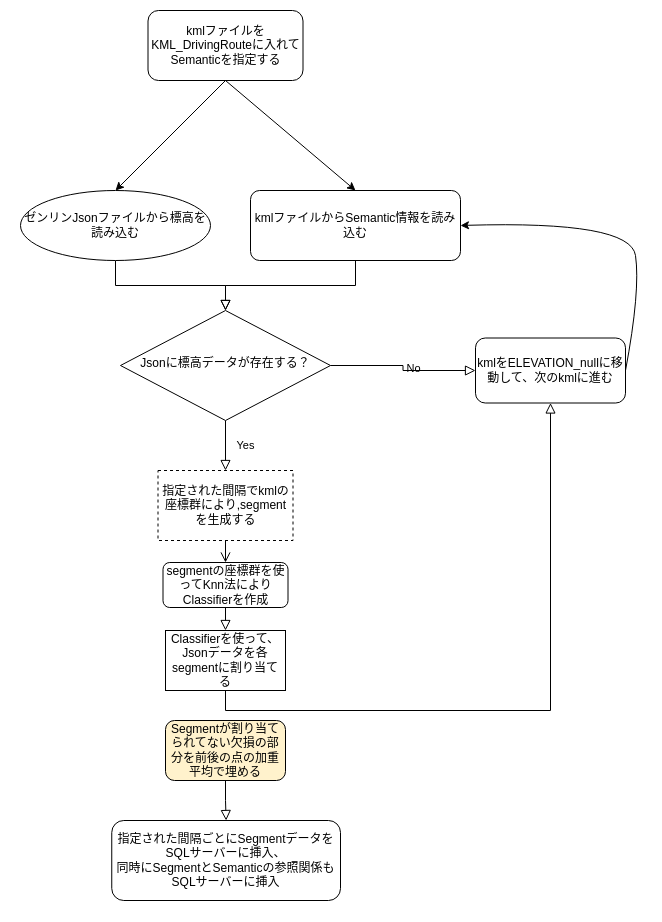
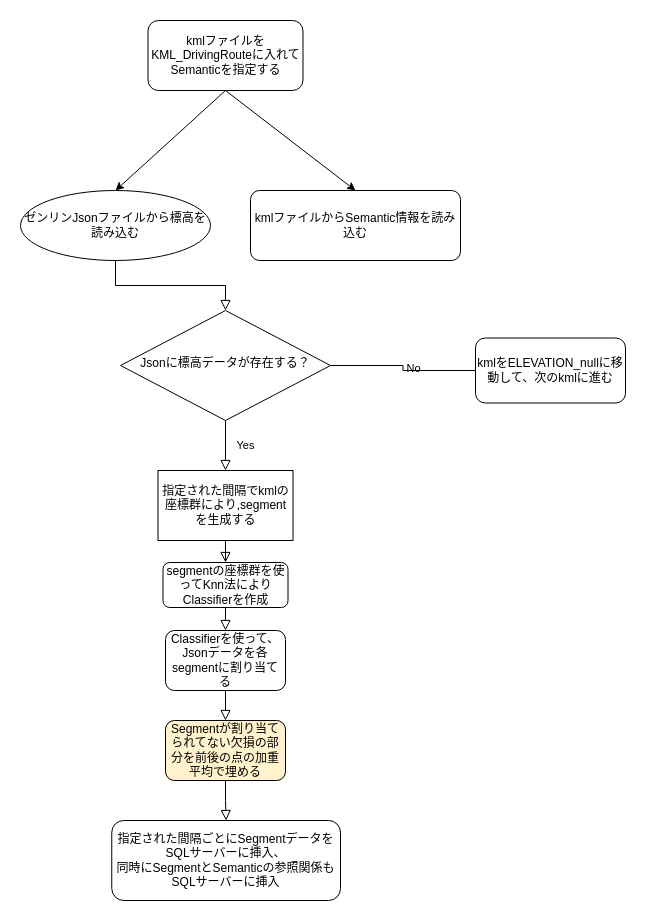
(226, 46) -> (226, 56)
(612, 236) -> none
(305, 286) -> none
(464, 371) -> (468, 371)
(226, 506) -> (226, 506)
(226, 543) -> (226, 543)
(226, 661) -> (226, 661)
(535, 711) -> (226, 709)
